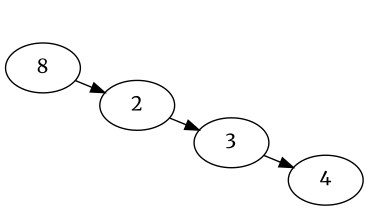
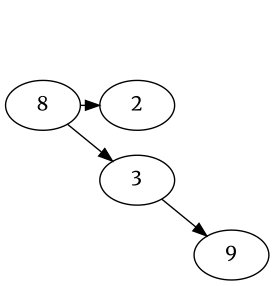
(178, 121) -> (84, 138)
(326, 180) -> (231, 255)
